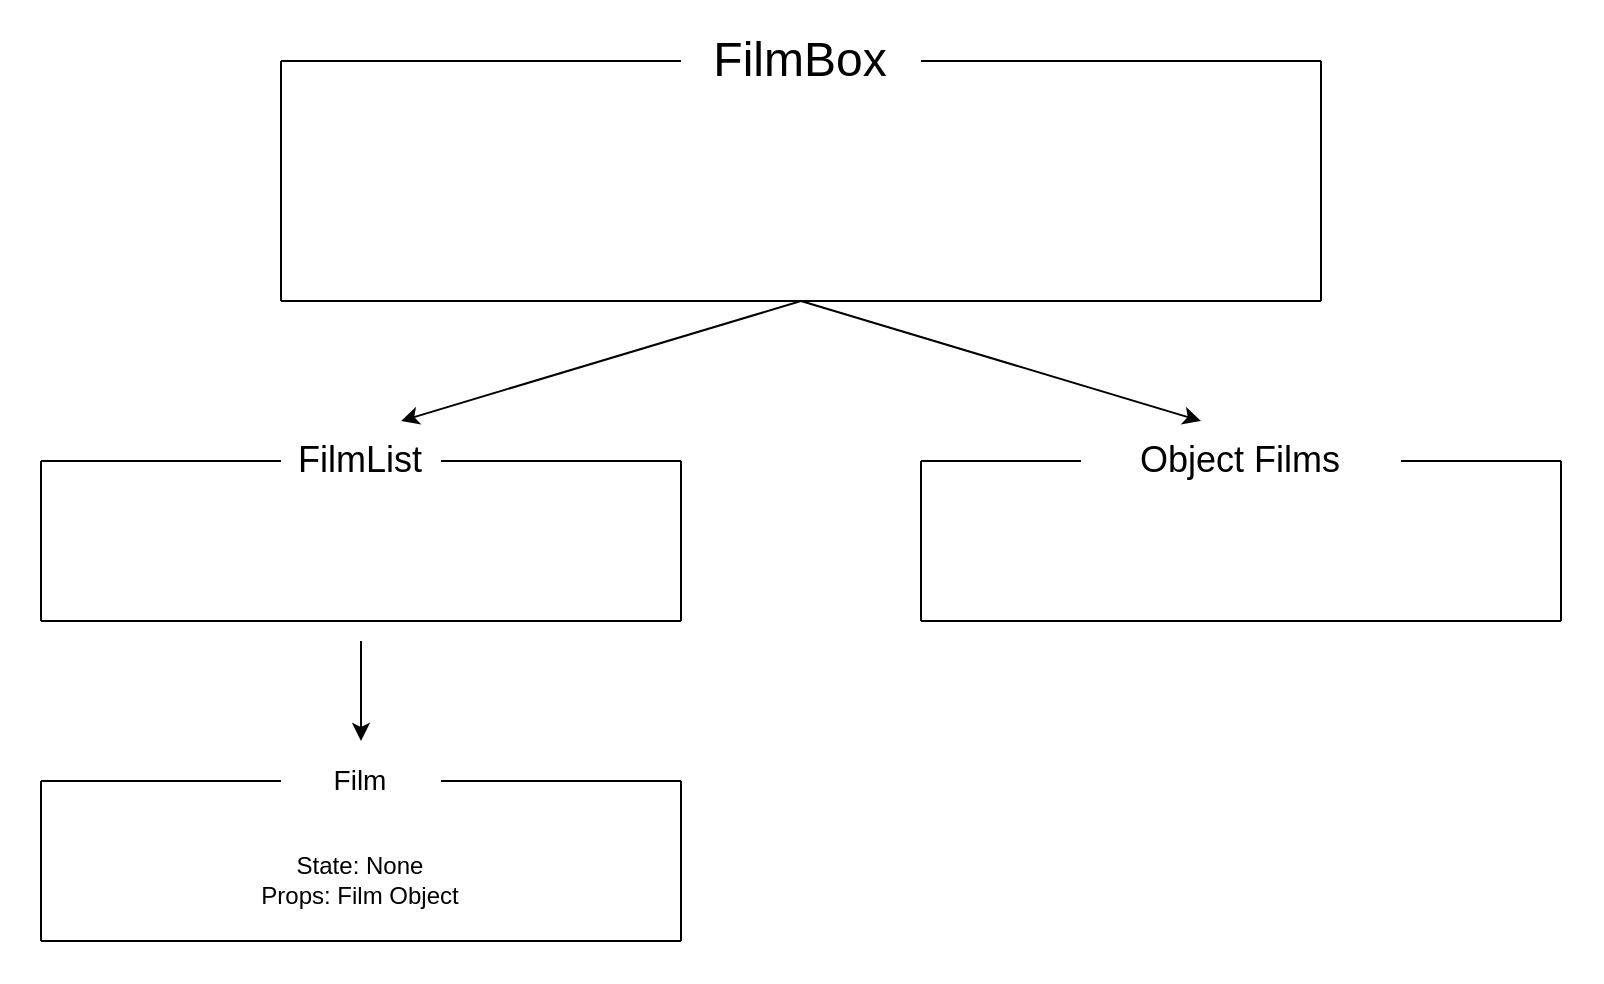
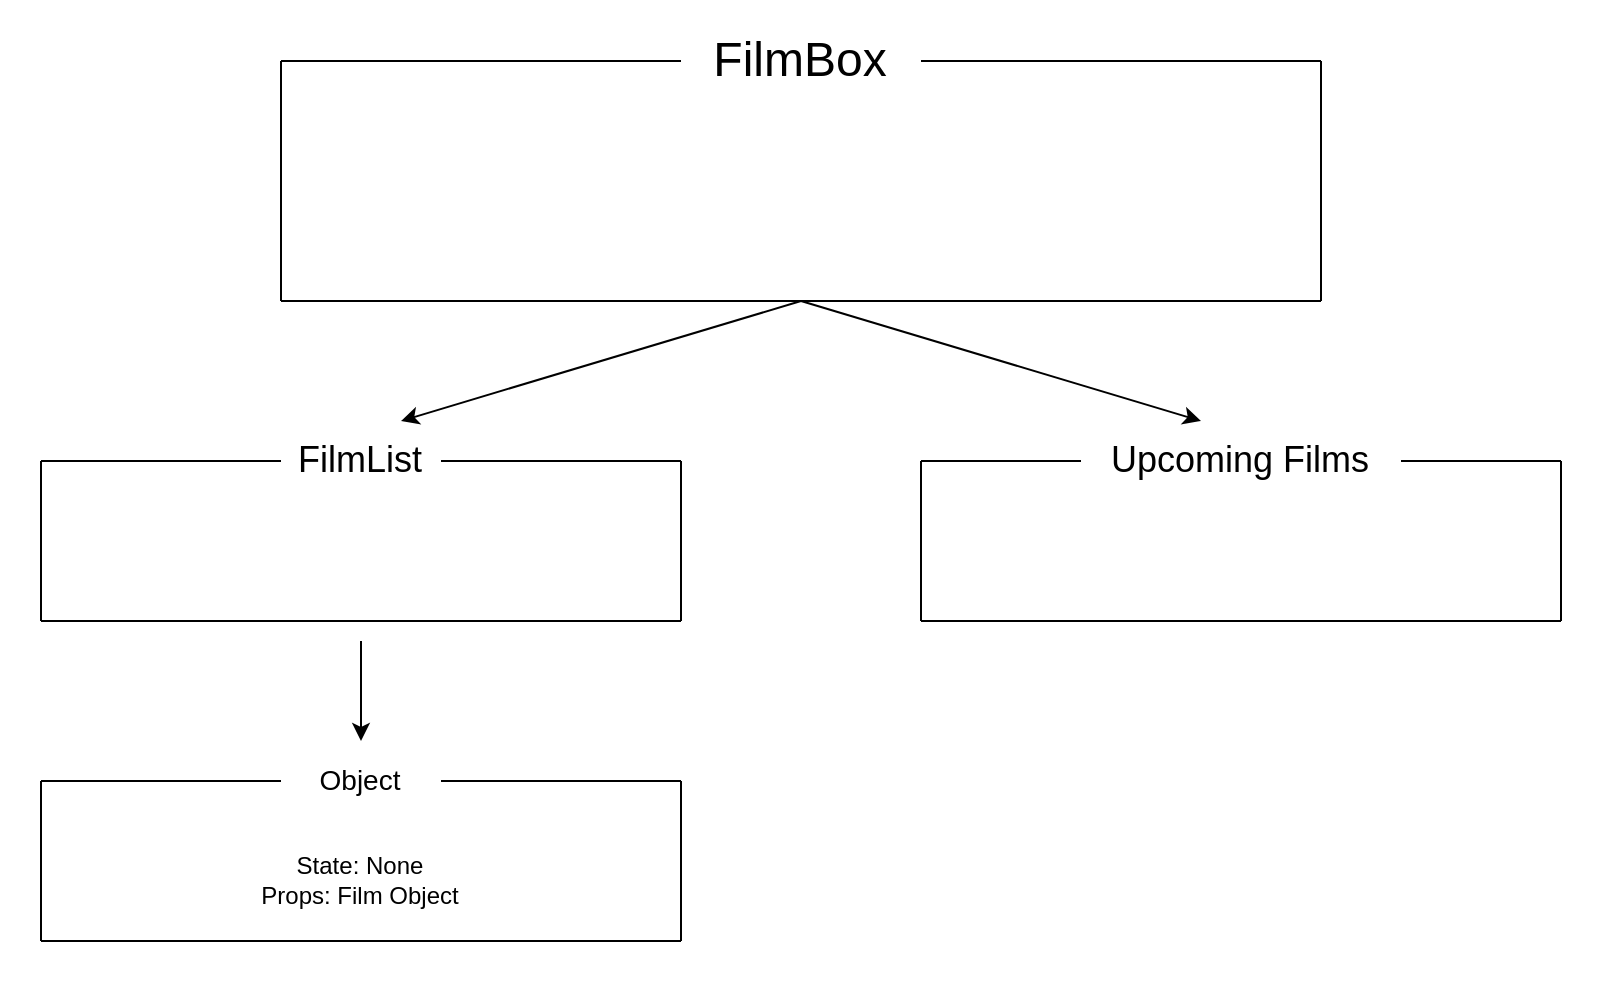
(1241, 461) -> (1241, 461)
(361, 781) -> (361, 781)
